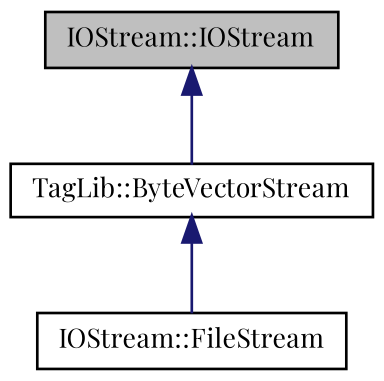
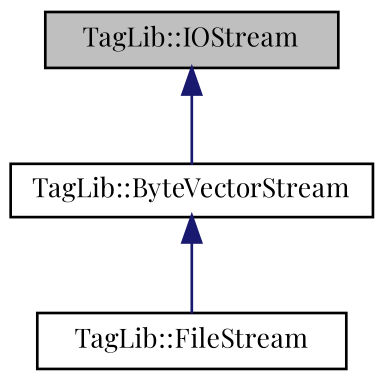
(192, 40) -> (192, 40)
(192, 341) -> (192, 341)
